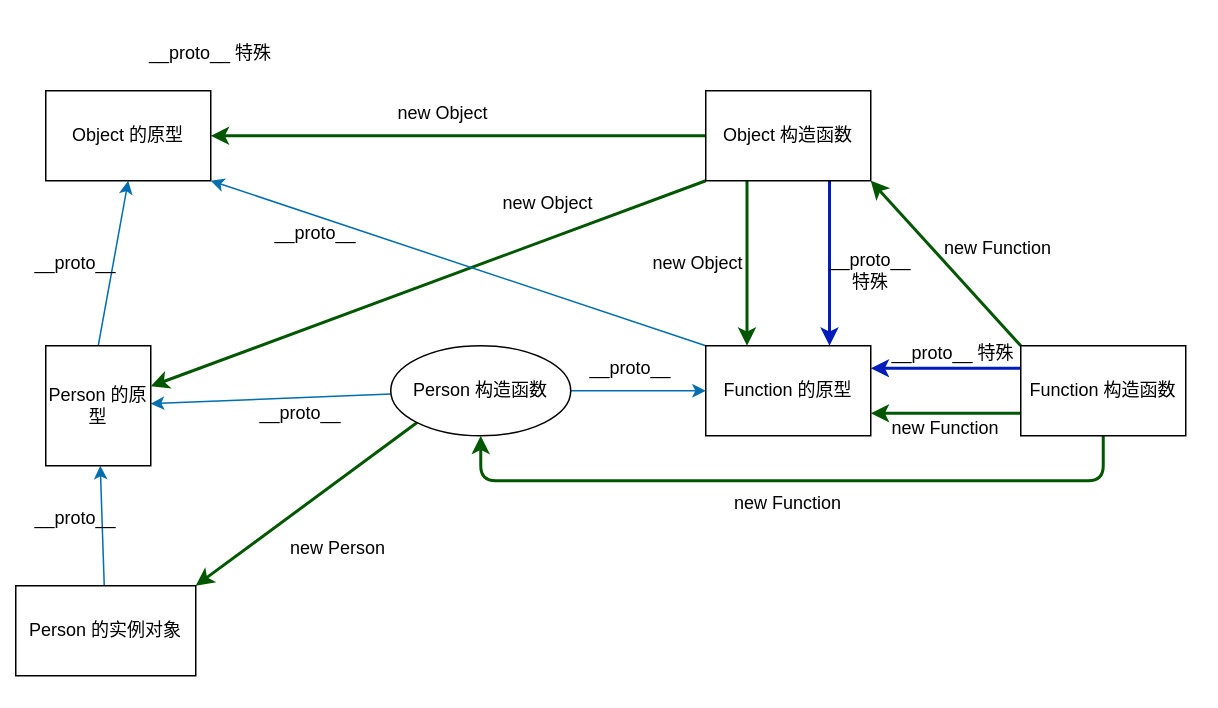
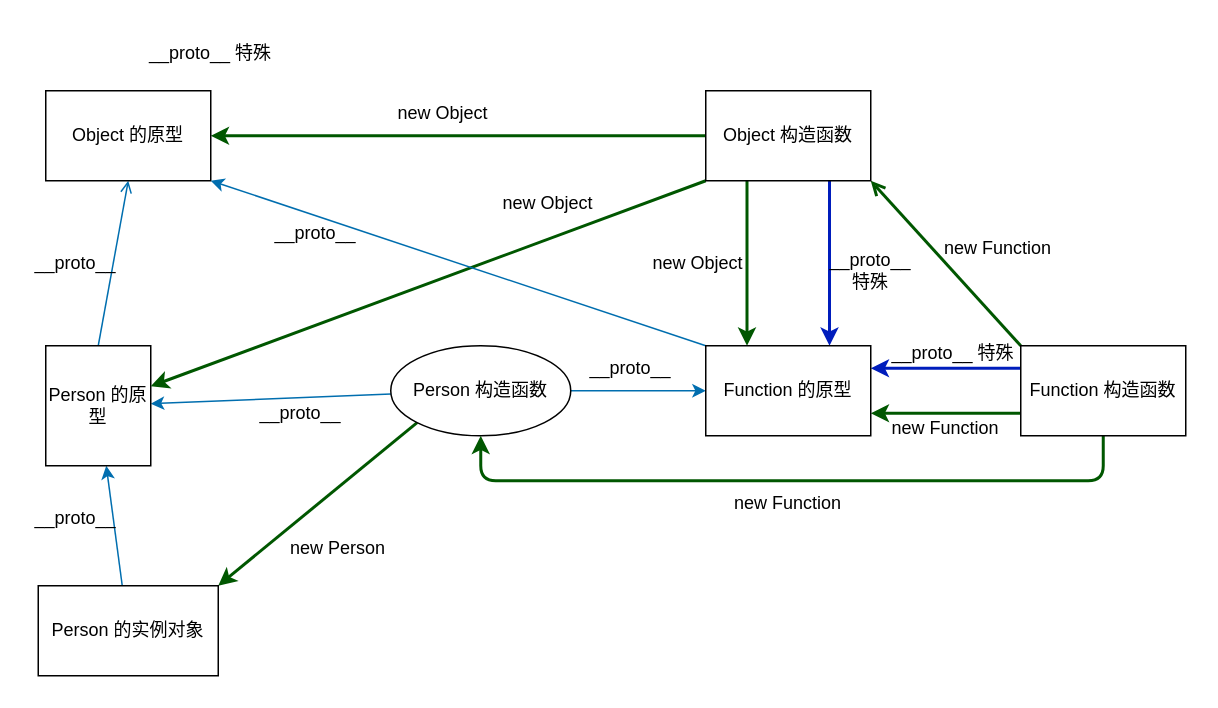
(880, 191) -> (879, 189)
(126, 192) -> (127, 190)
(106, 631) -> (128, 631)
